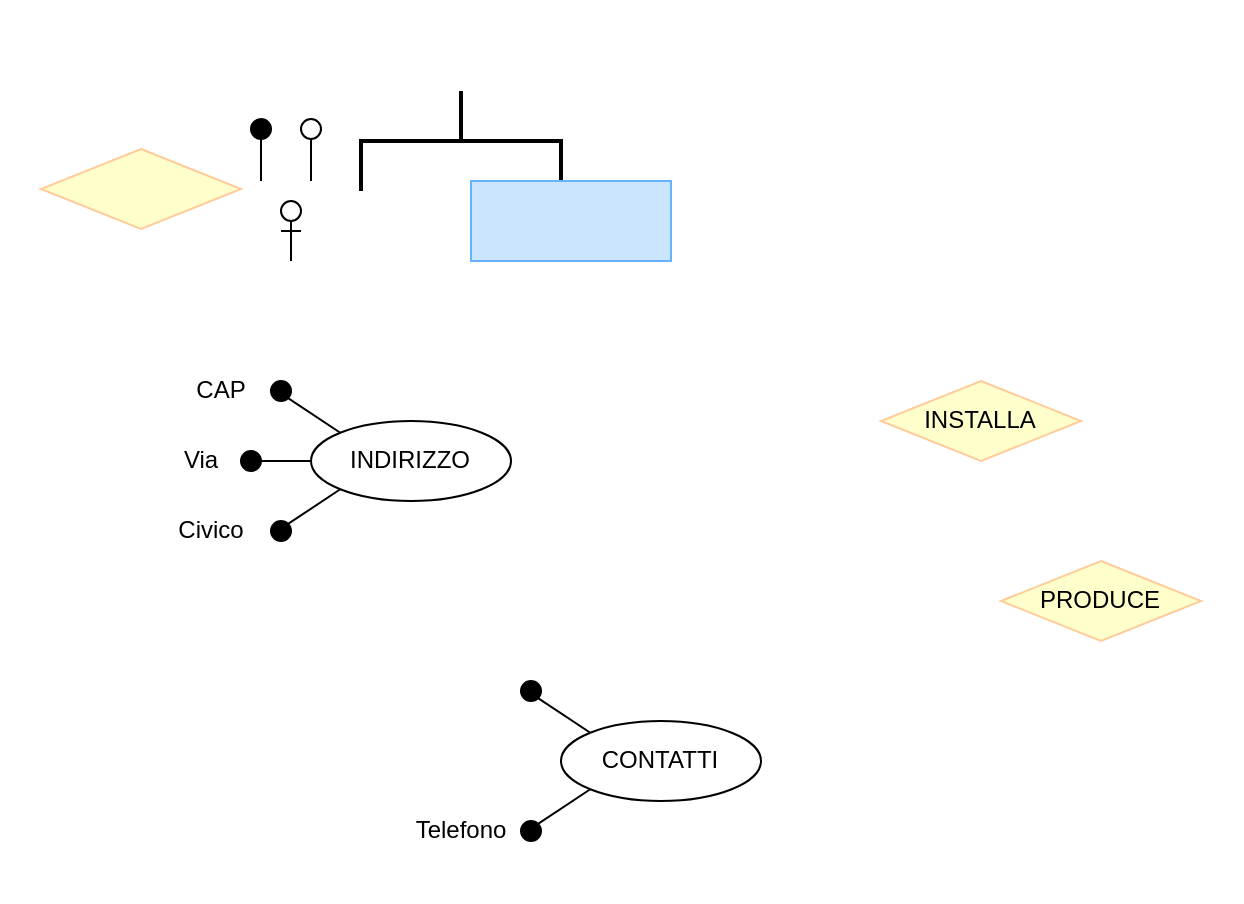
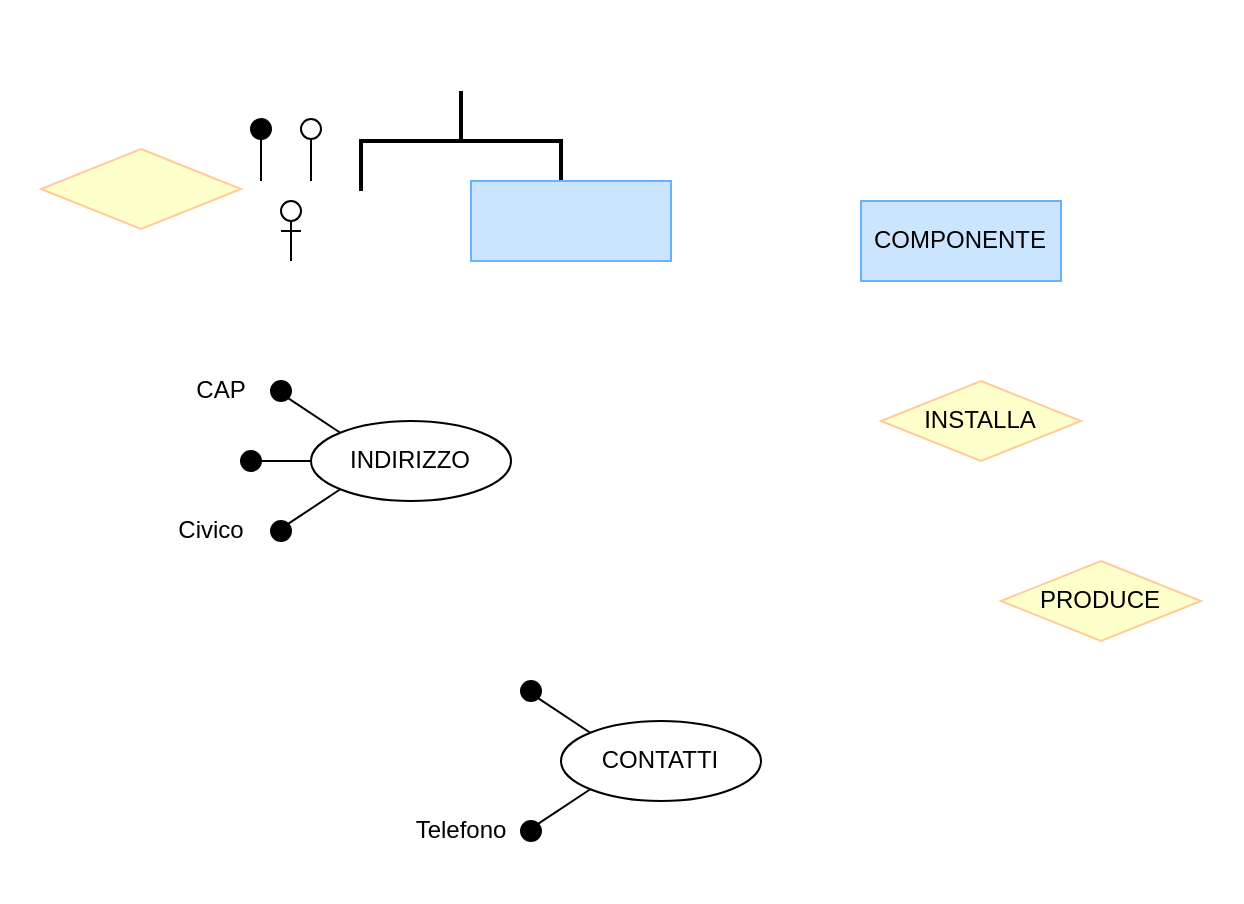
none -> (961, 241)
(201, 461) -> none
